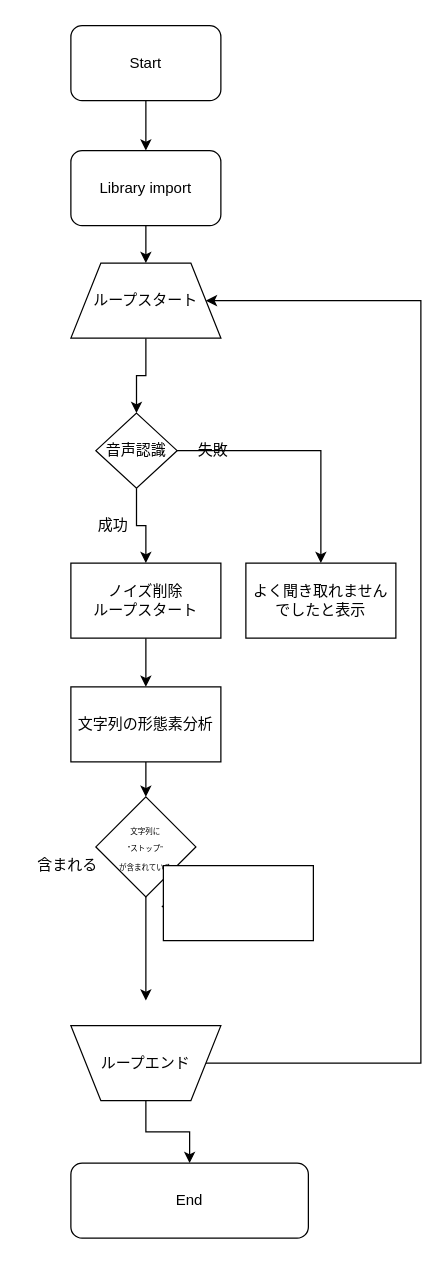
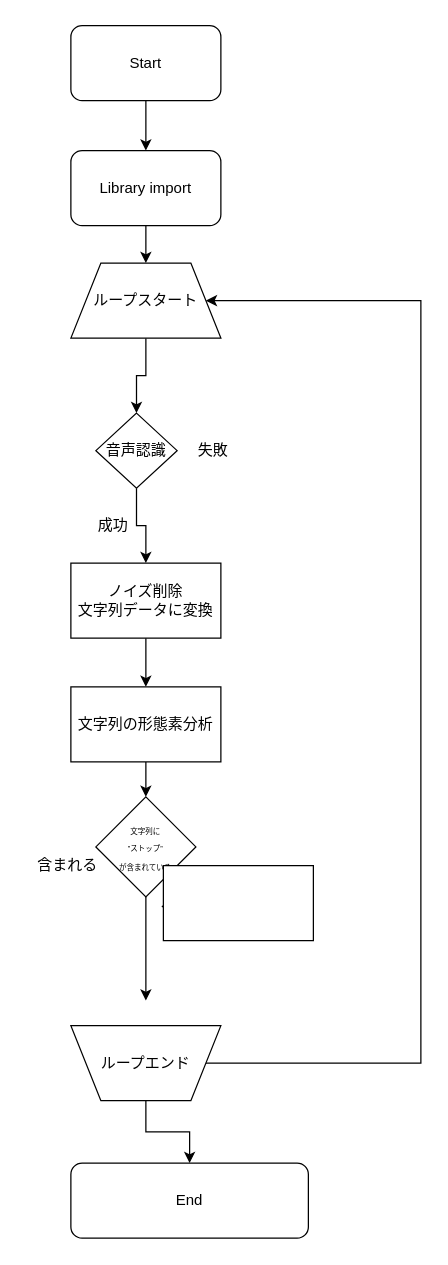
(301, 451) -> none
(146, 601) -> (146, 601)
(321, 601) -> none
